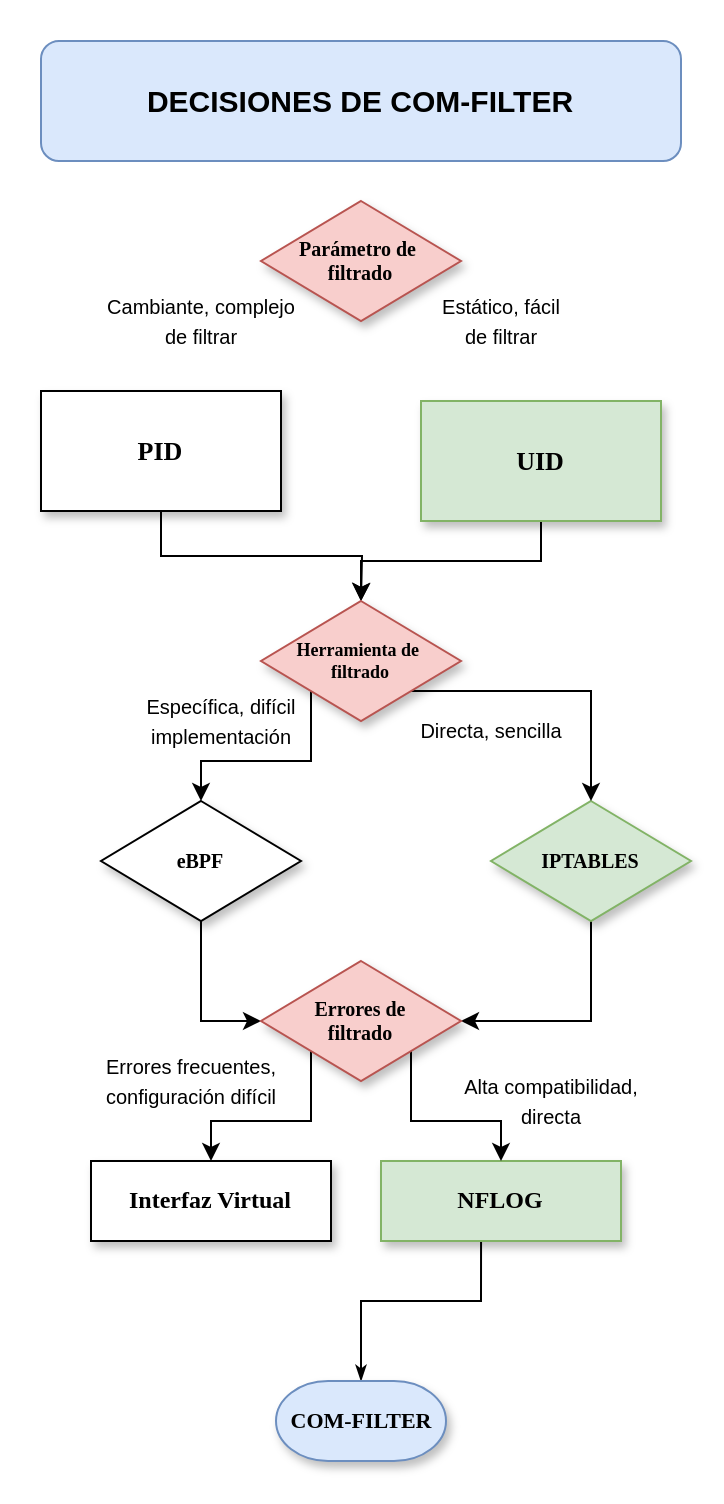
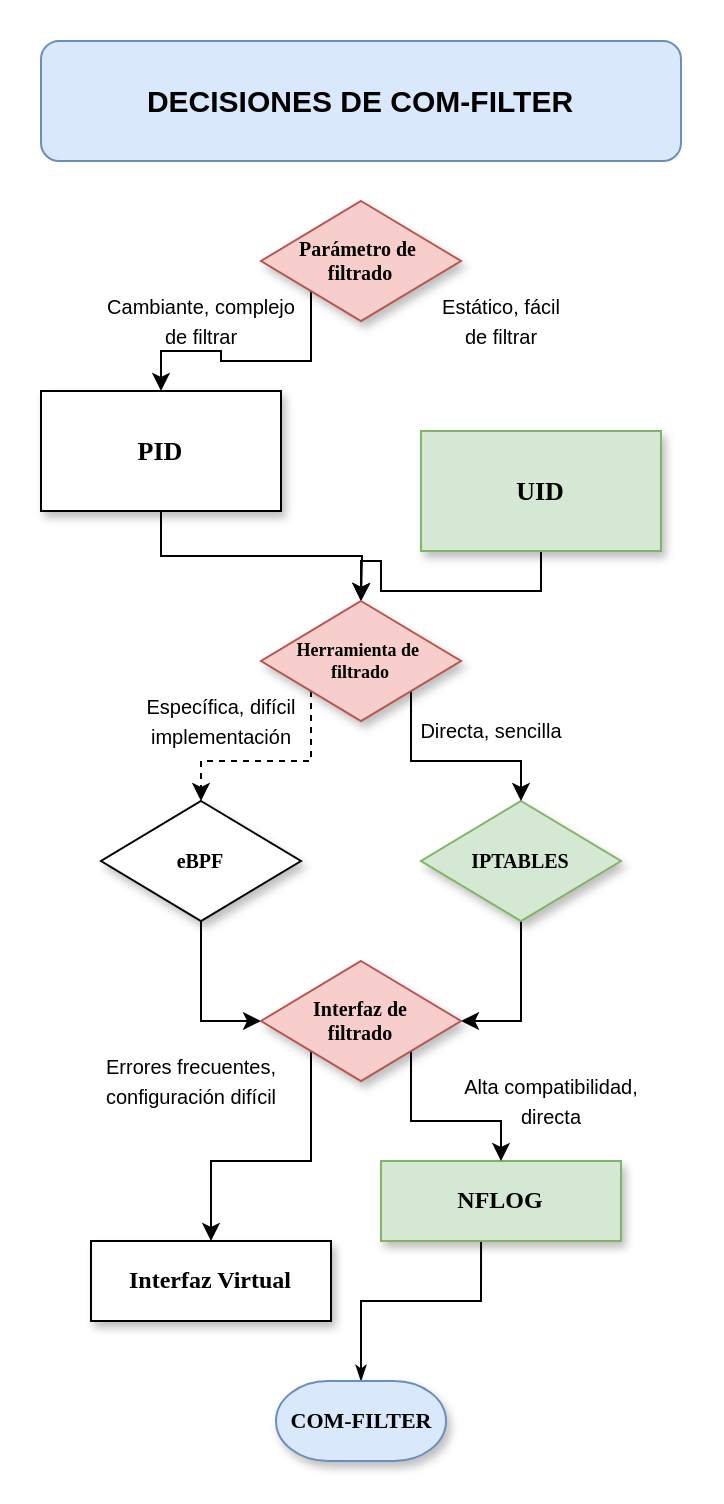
none -> (253, 361)
(541, 461) -> (541, 491)
(277, 761) -> (277, 761)
(591, 861) -> (521, 861)
(361, 1021) -> (361, 1021)
(211, 1201) -> (211, 1281)
